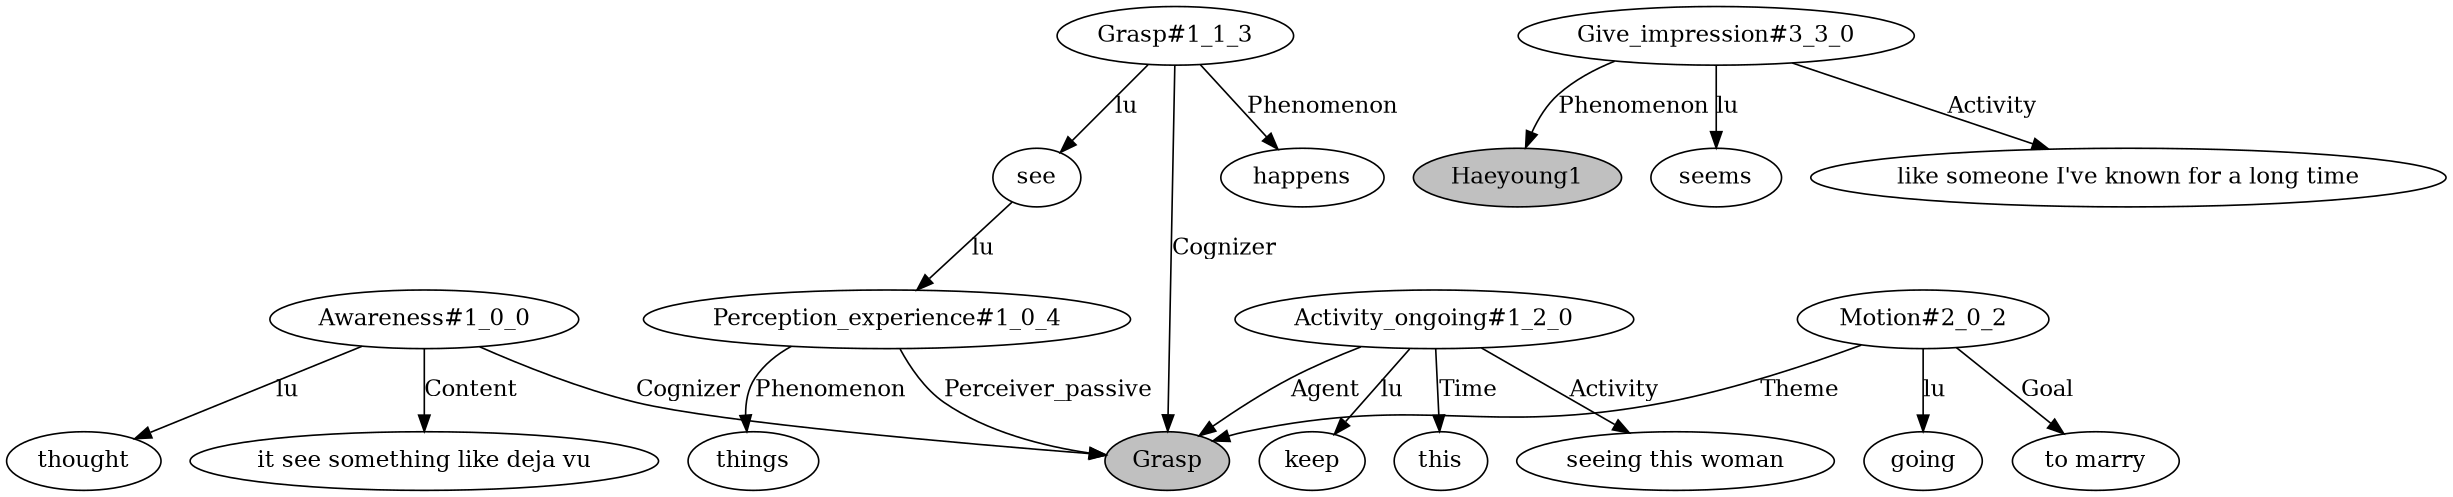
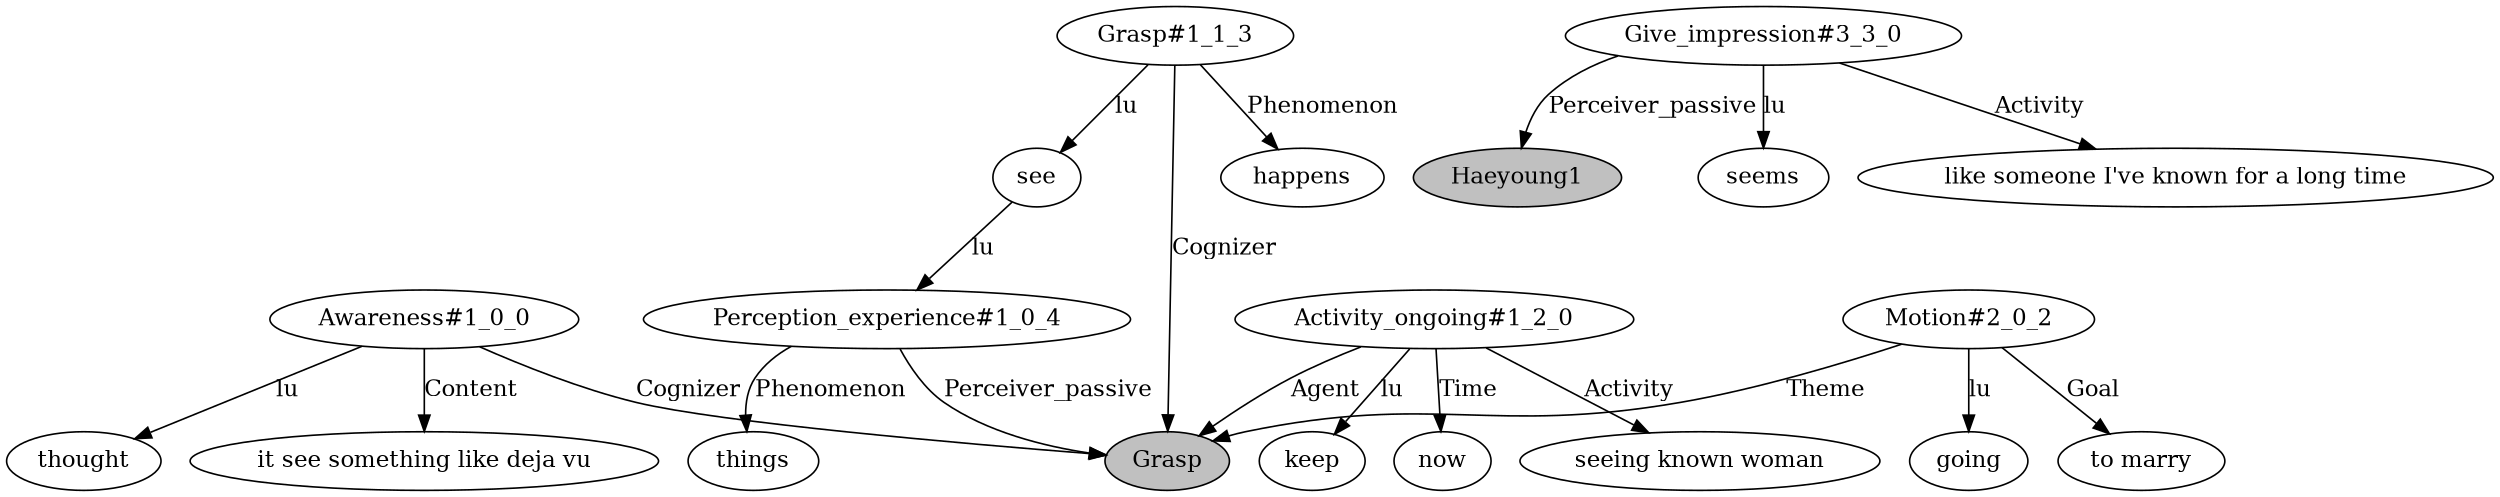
(1634, 107) -> (1653, 107)
(1441, 461) -> (1443, 461)
(1675, 461) -> (1700, 461)
